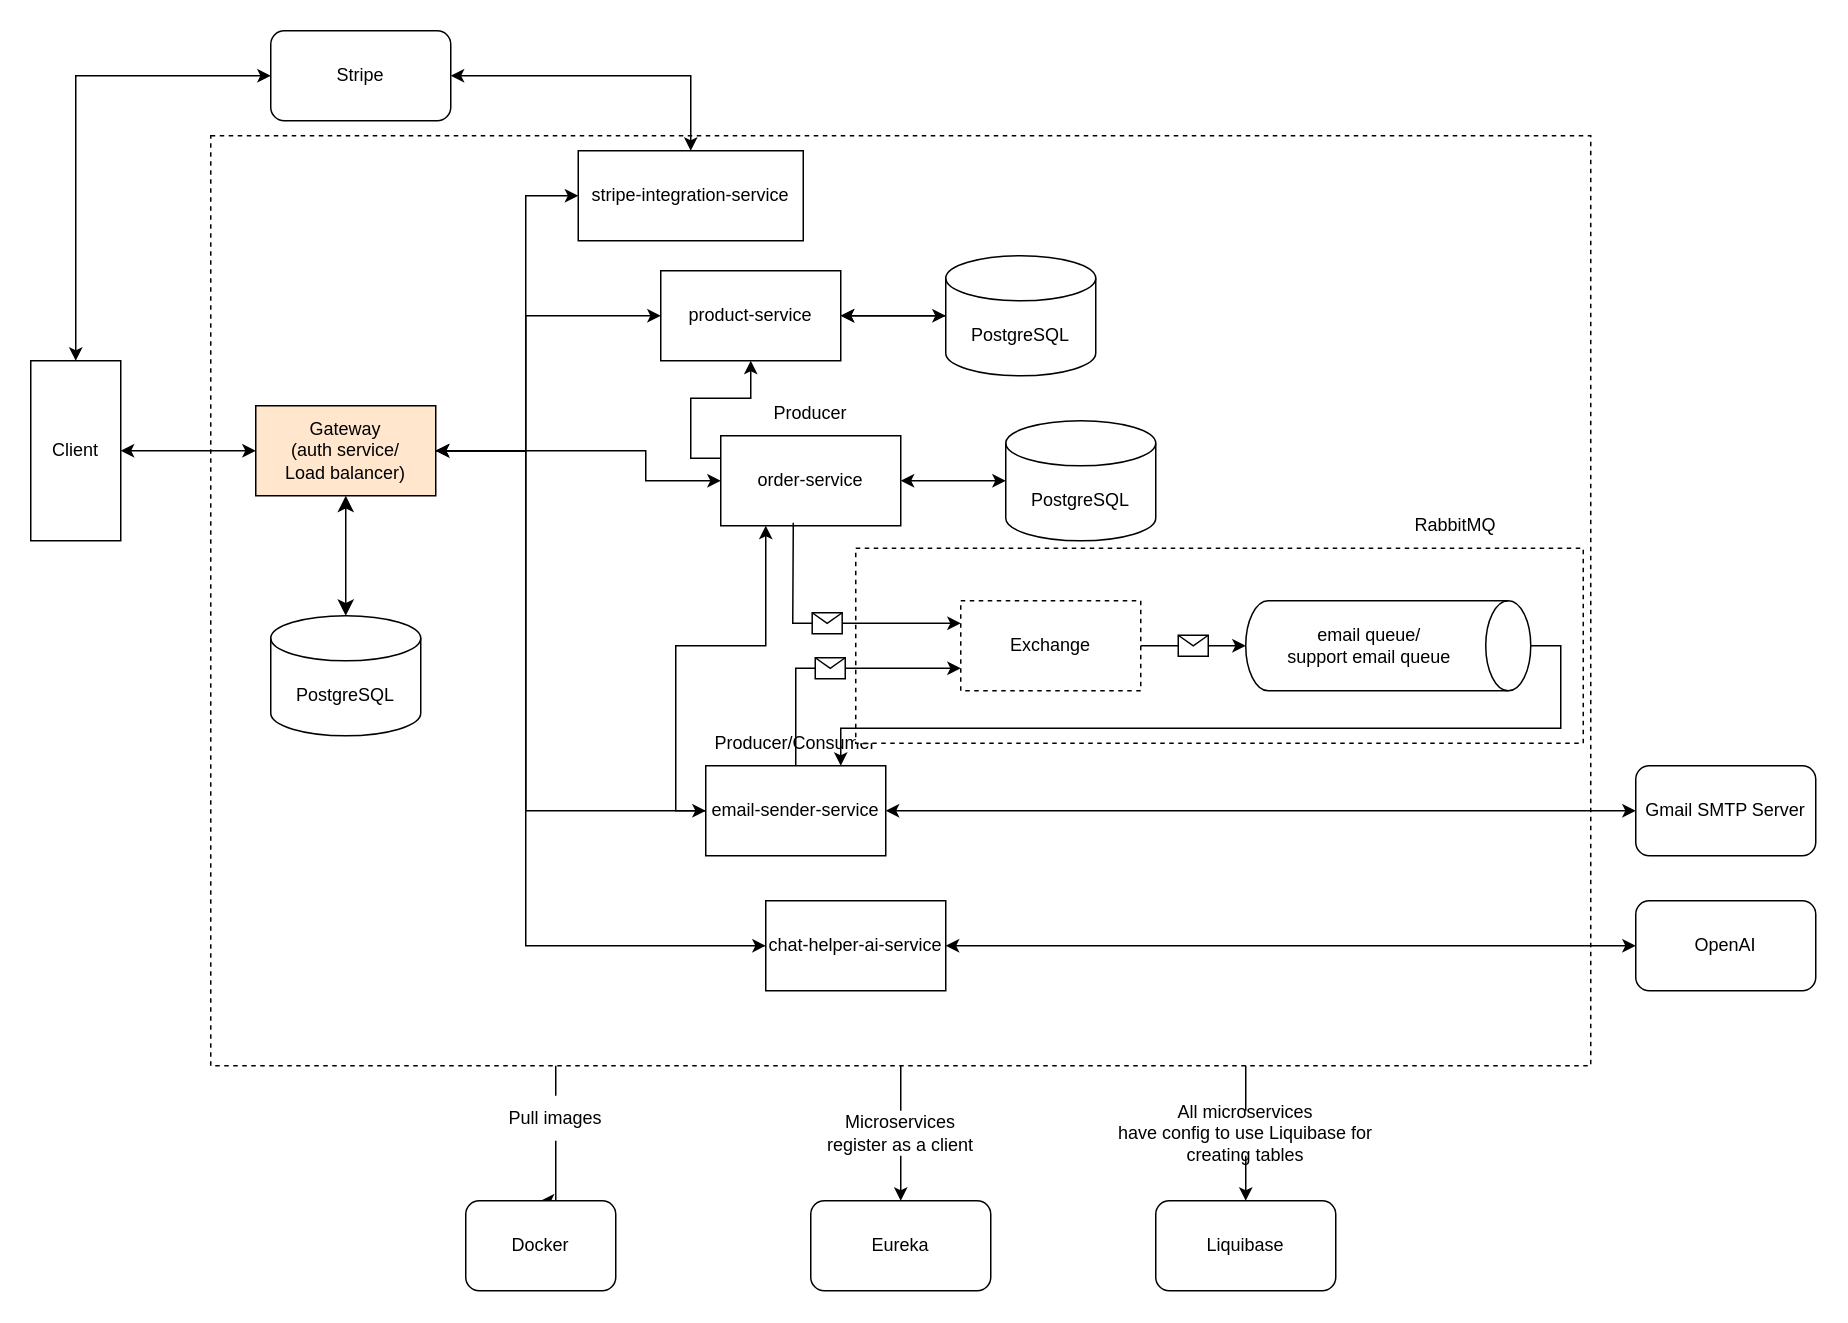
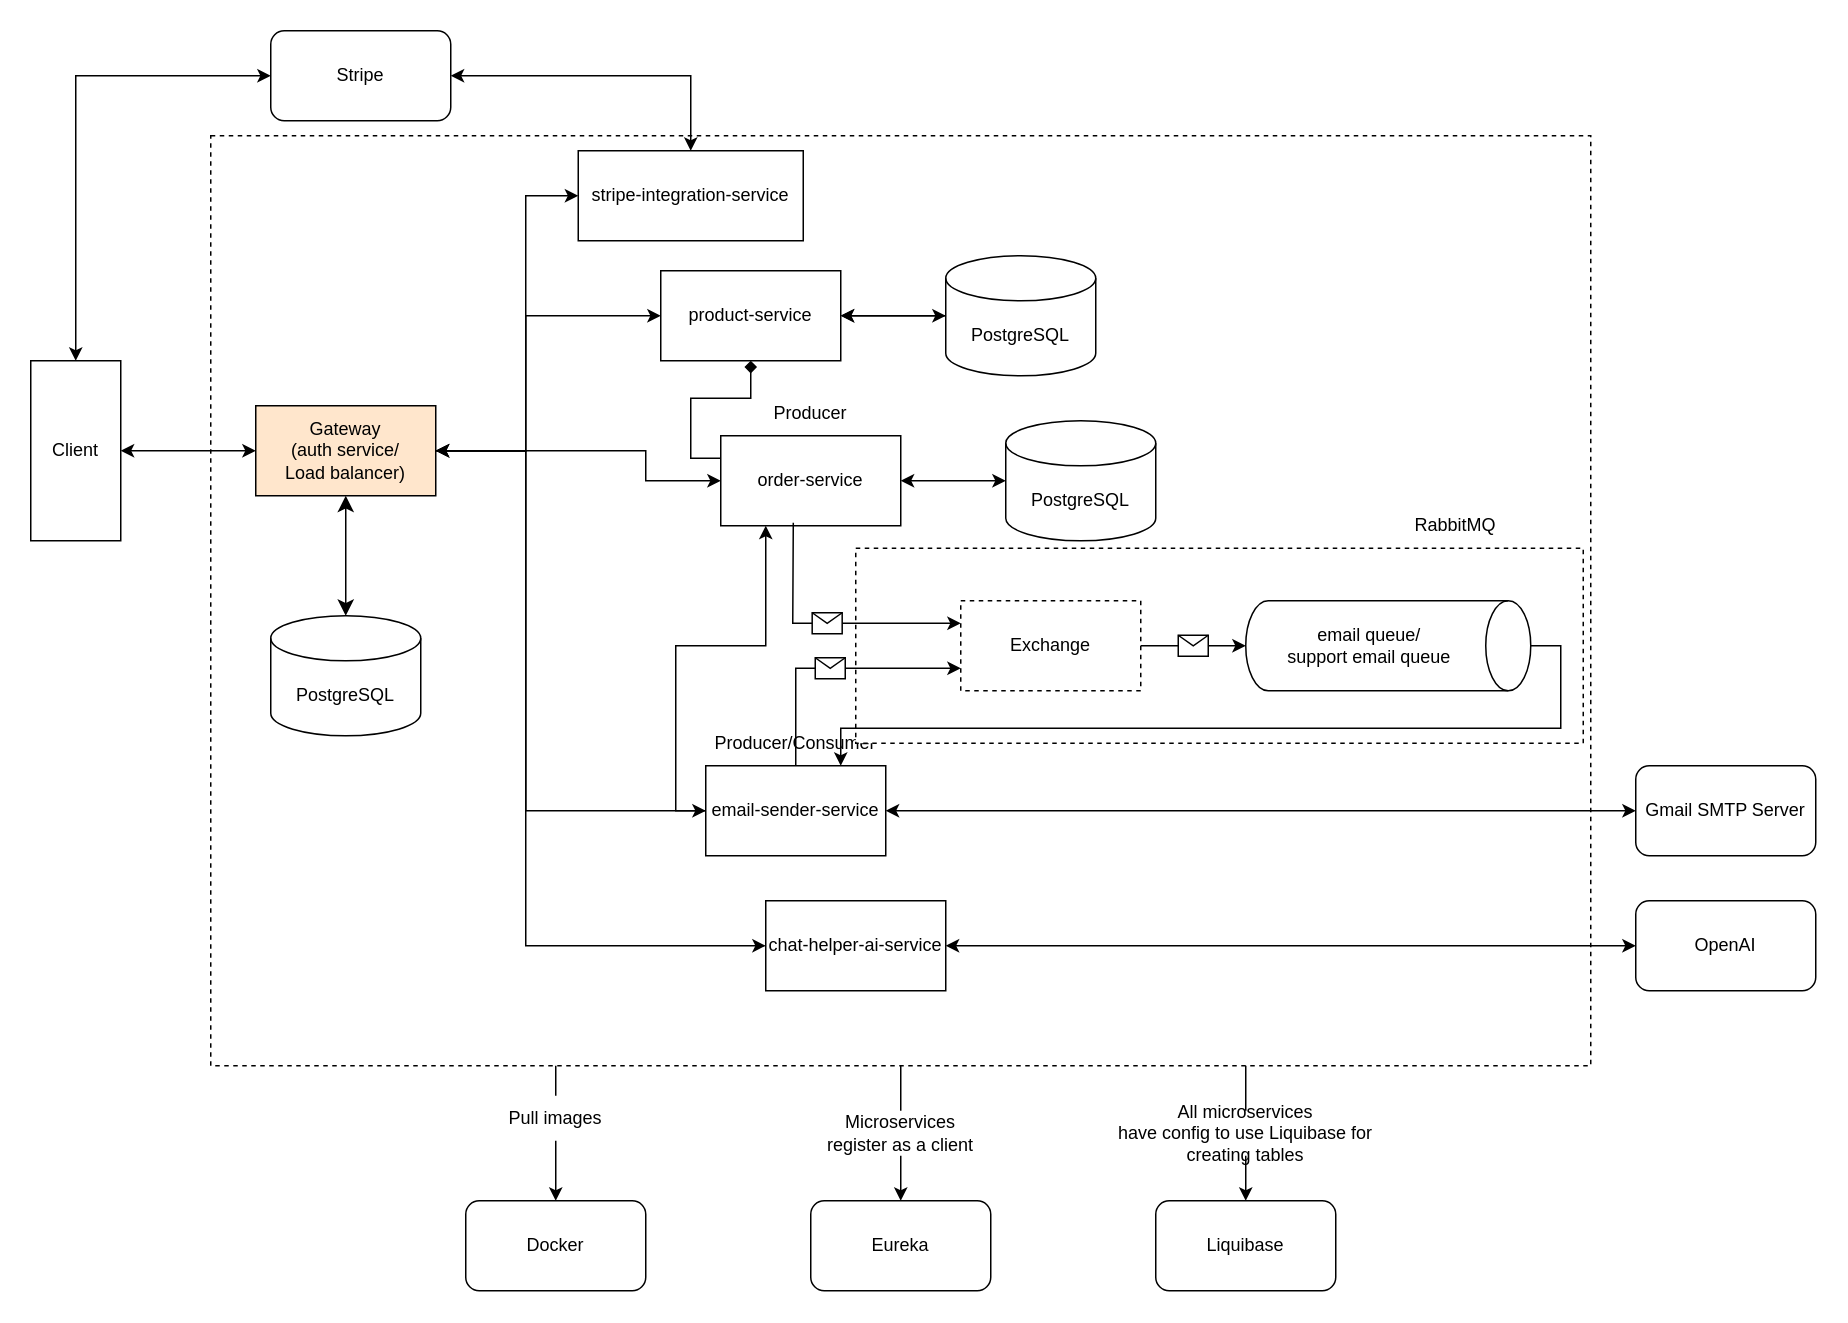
(751, 372) -> (751, 373)
(541, 1246) -> (556, 1246)
